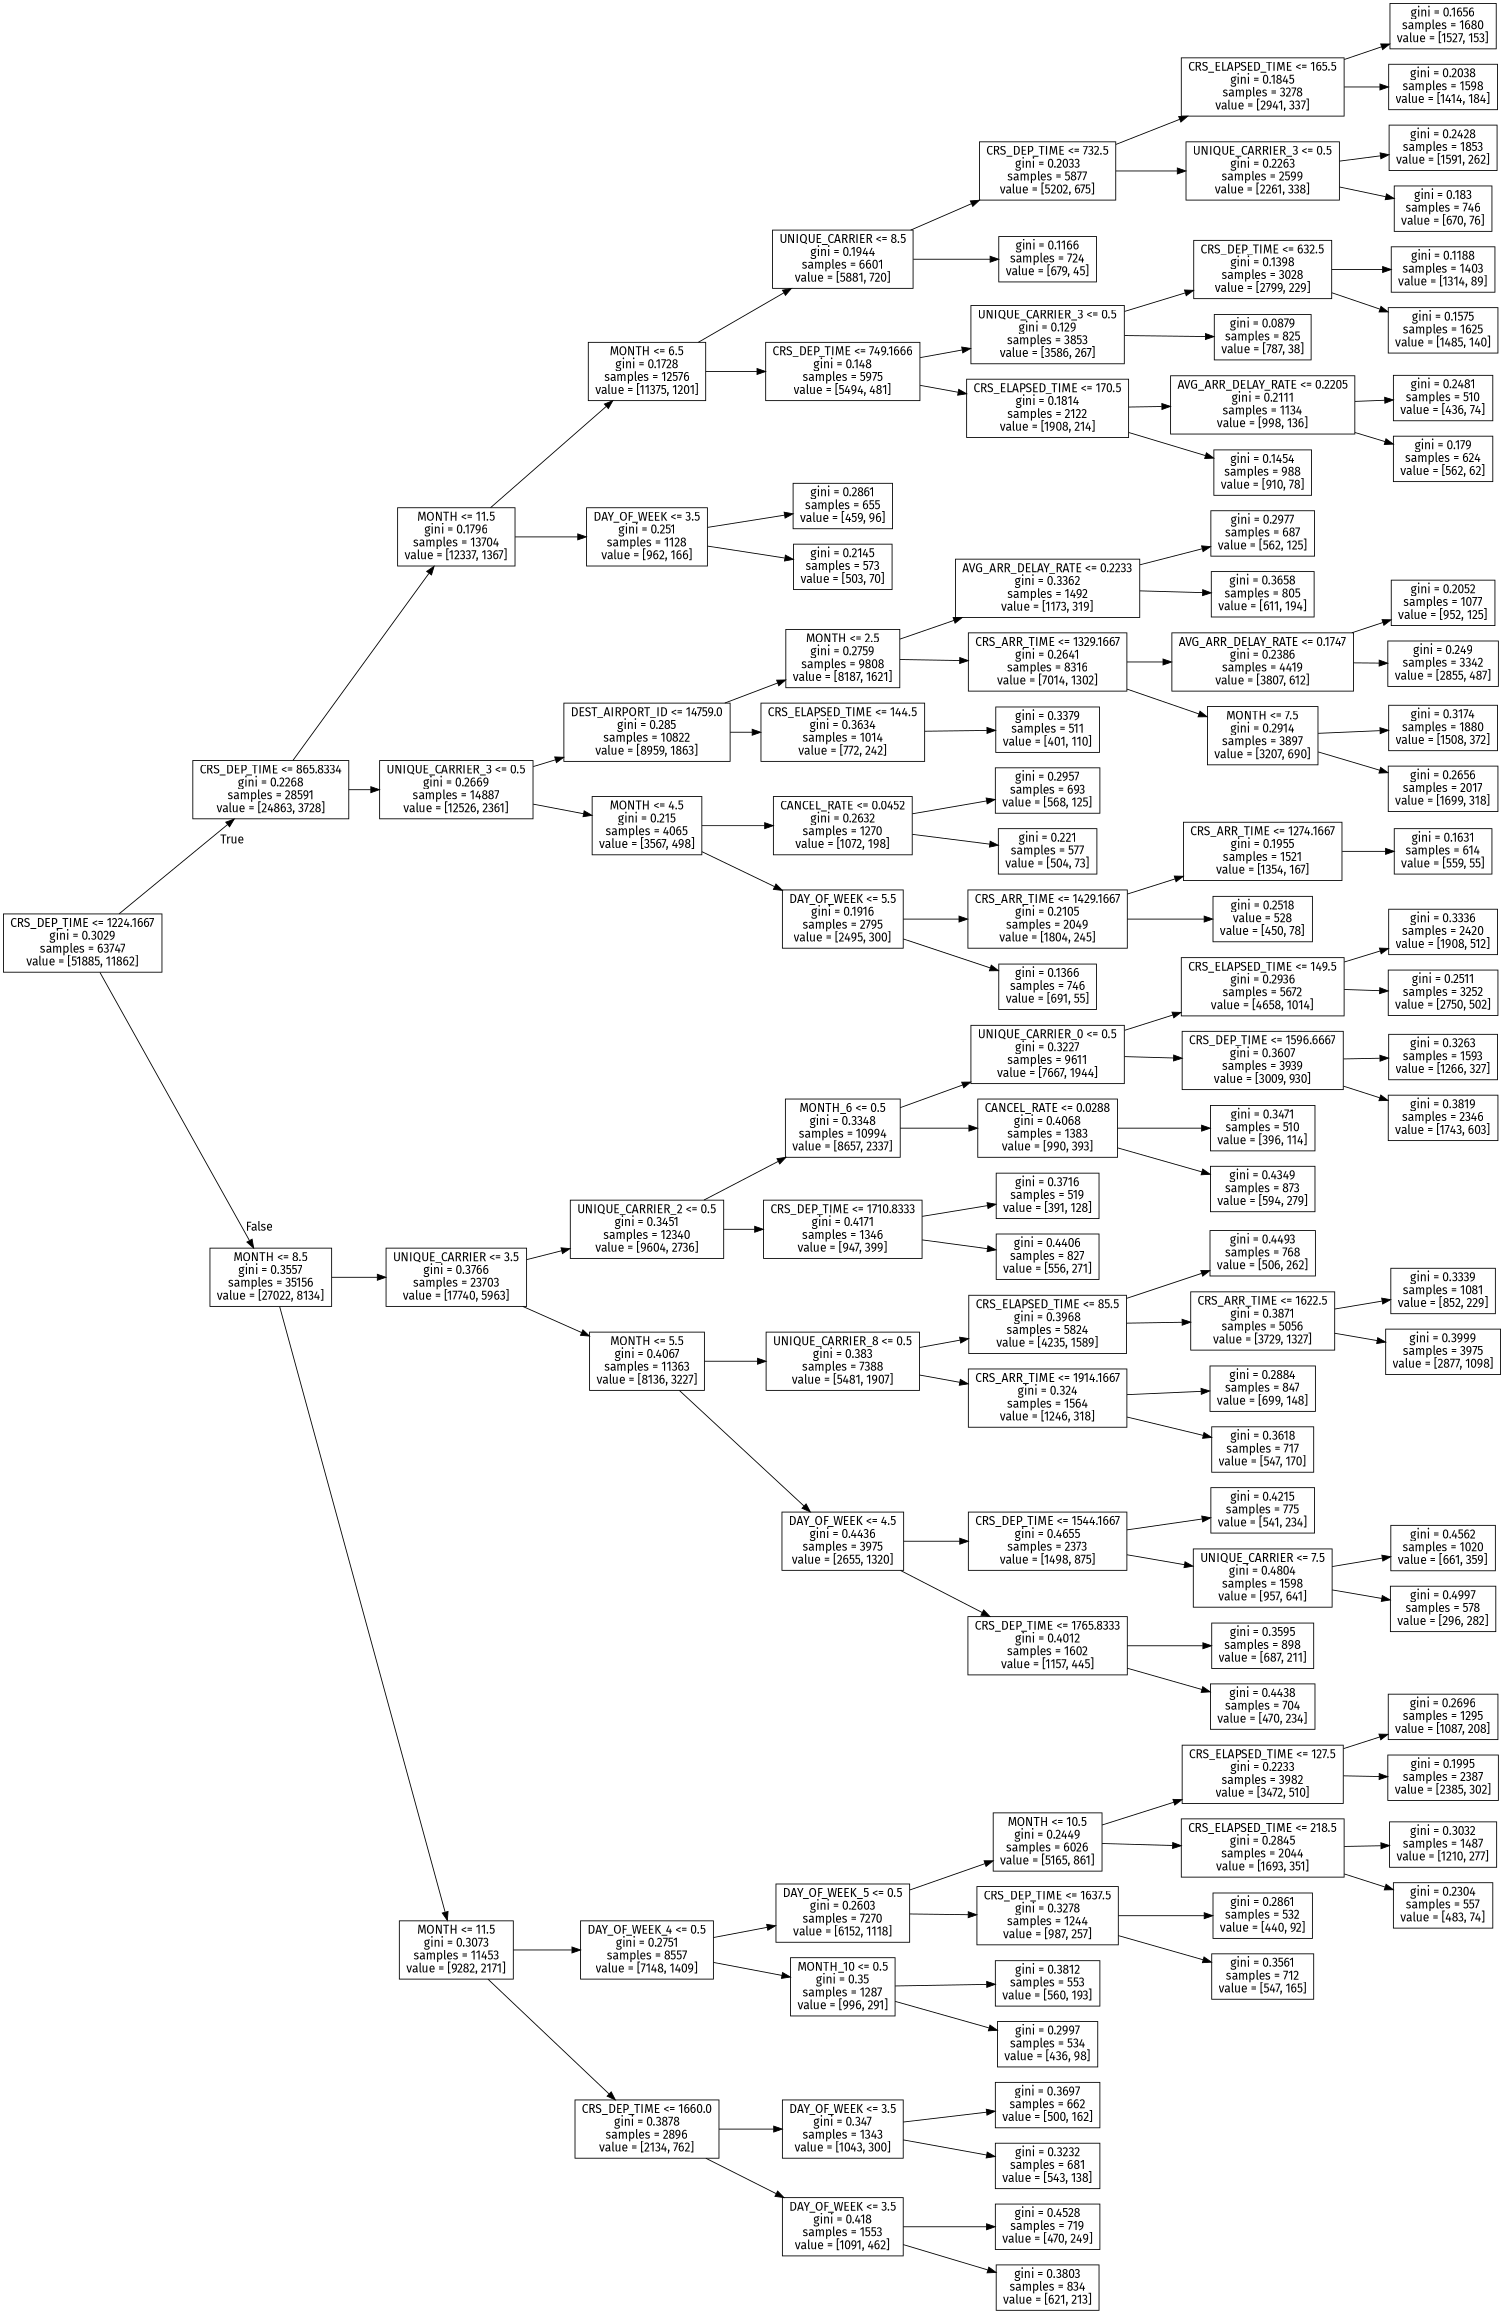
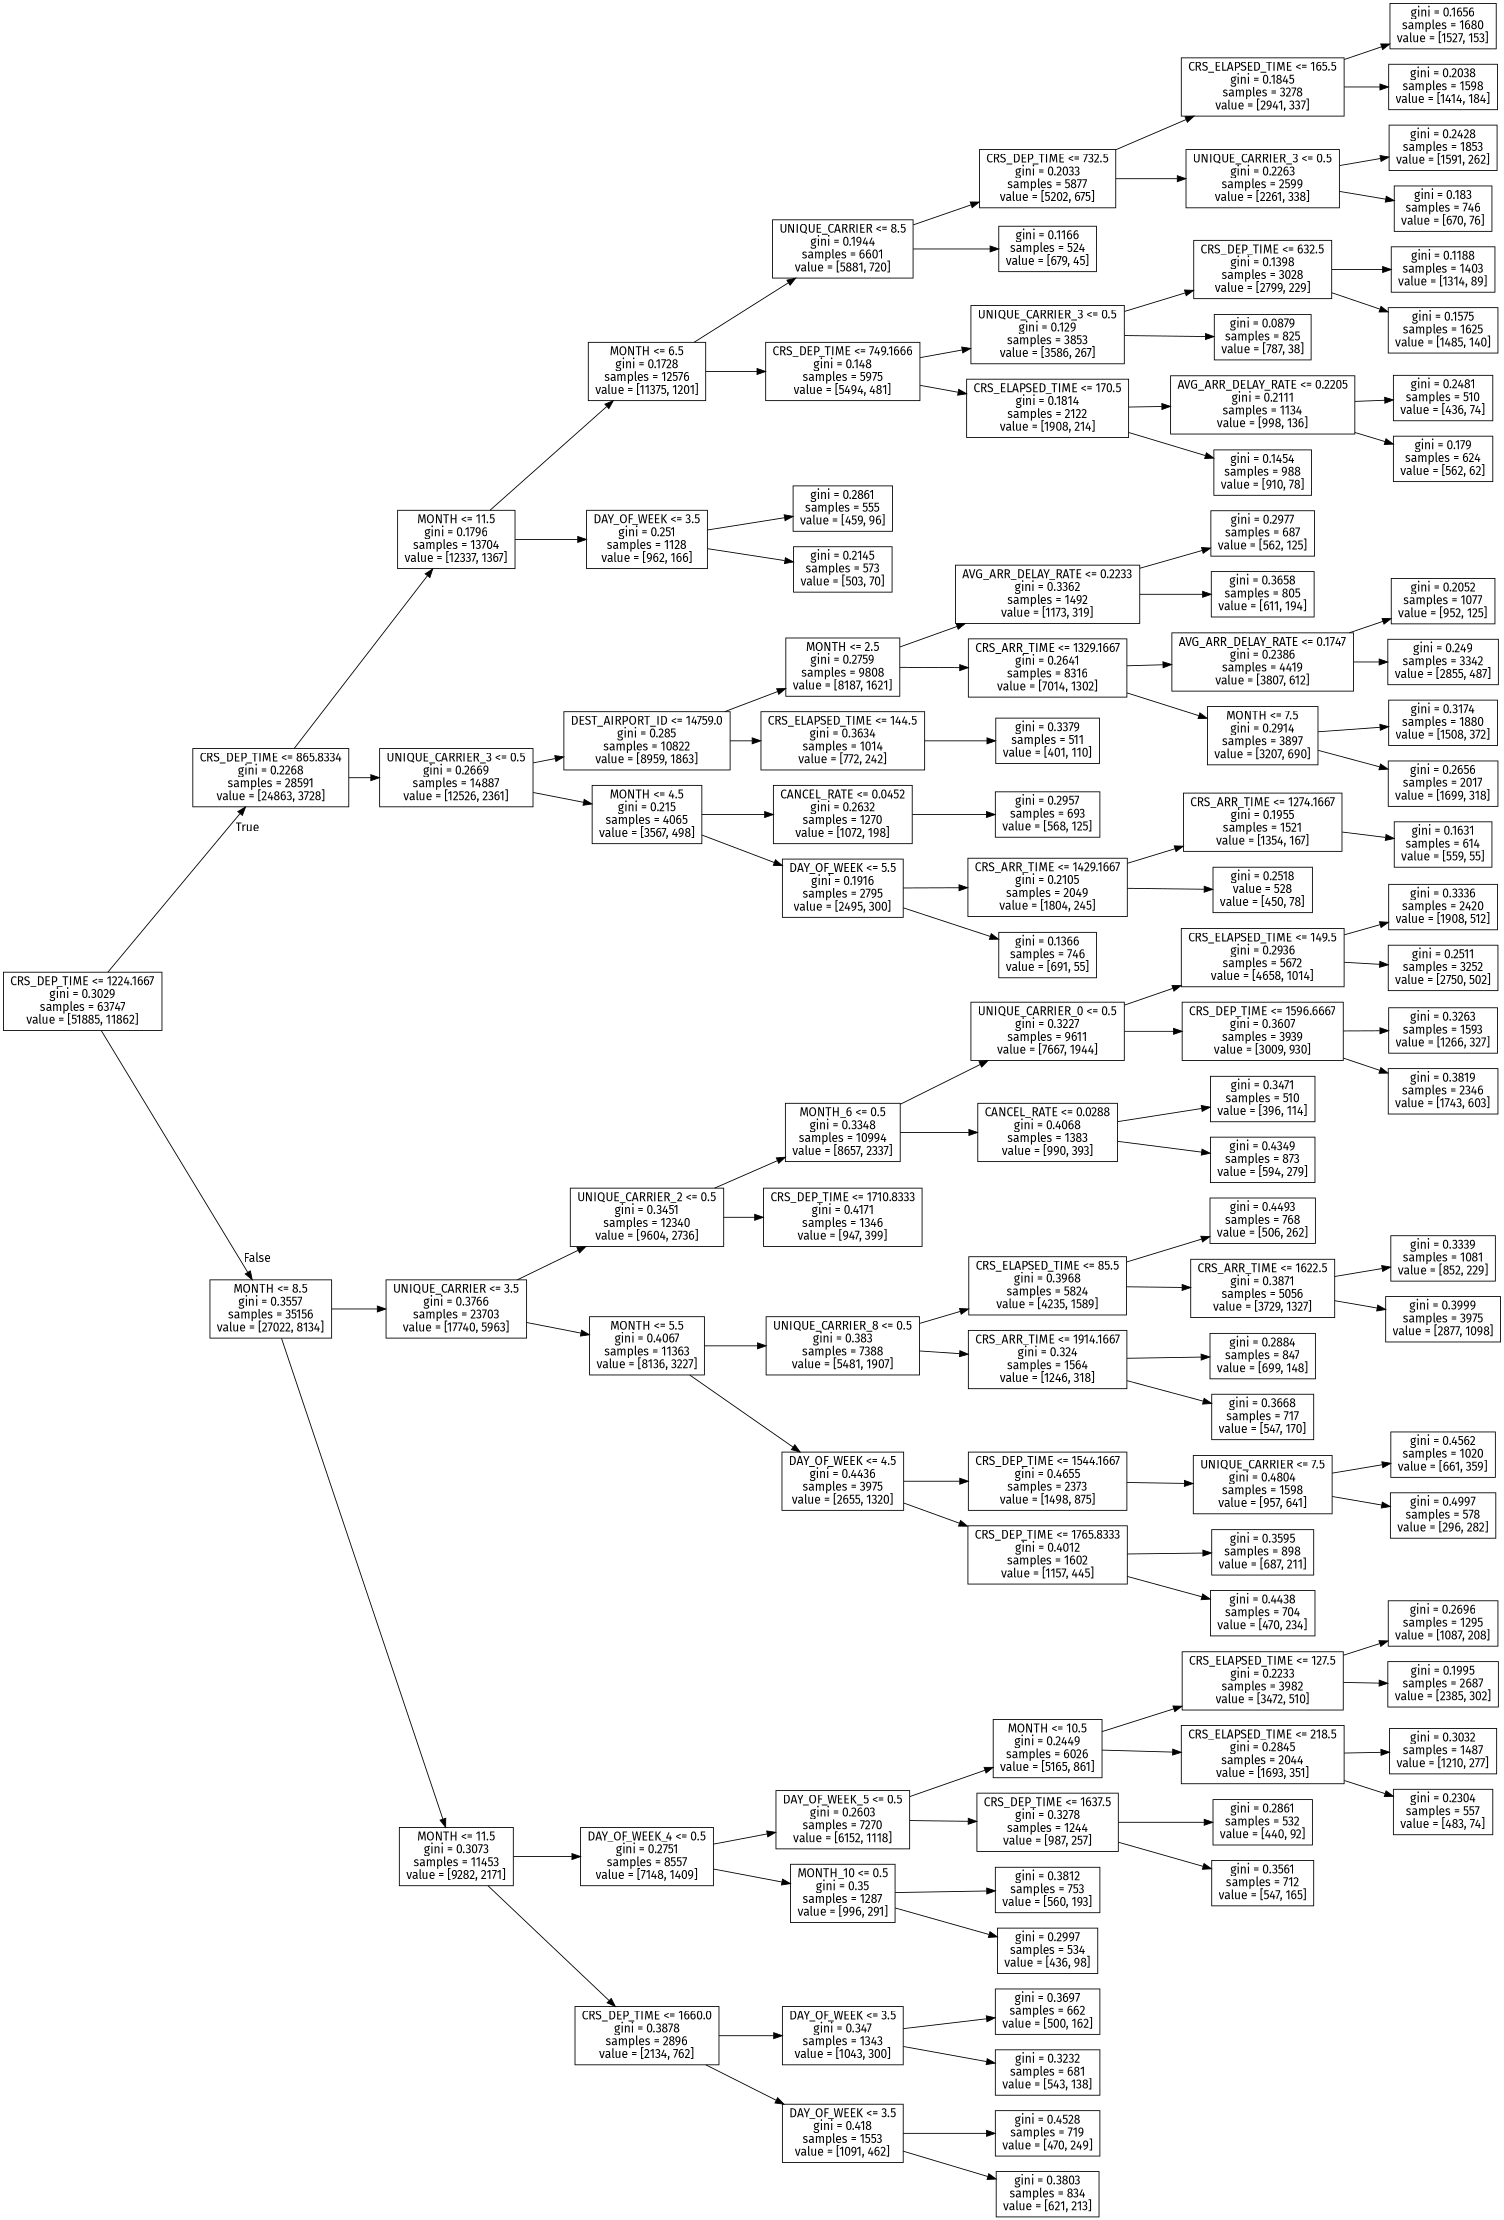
(1048, 259) -> (1048, 249)
(843, 506) -> (843, 509)
(1048, 851) -> none
(1048, 1196) -> none
(1048, 1257) -> none
(1263, 1450) -> (1263, 1417)
(1263, 1510) -> none
(1443, 1778) -> (1443, 1684)
(1048, 1983) -> (1048, 1890)
